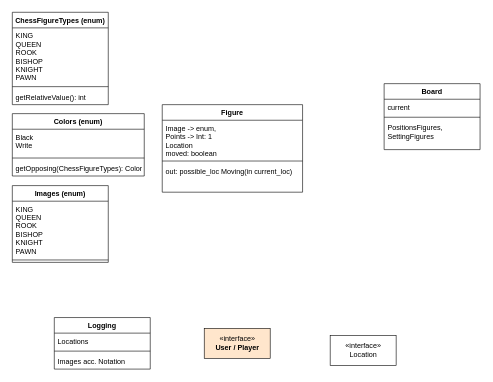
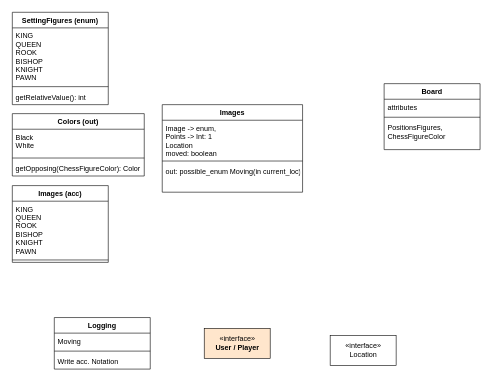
(60, 20) -> (60, 20)
(402, 107) -> (407, 107)
(232, 113) -> (232, 113)
(78, 122) -> (78, 122)
(418, 128) -> (418, 128)
(25, 137) -> (25, 137)
(83, 169) -> (83, 169)
(237, 172) -> (240, 172)
(60, 194) -> (60, 194)
(75, 341) -> (69, 341)
(94, 362) -> (91, 362)
